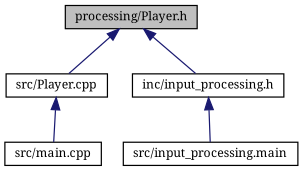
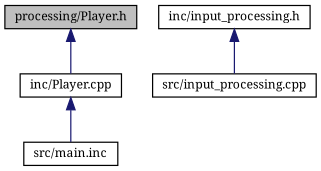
(174, 55) -> none
(57, 85) -> (71, 85)
(53, 154) -> (71, 154)
(211, 154) -> (234, 85)
